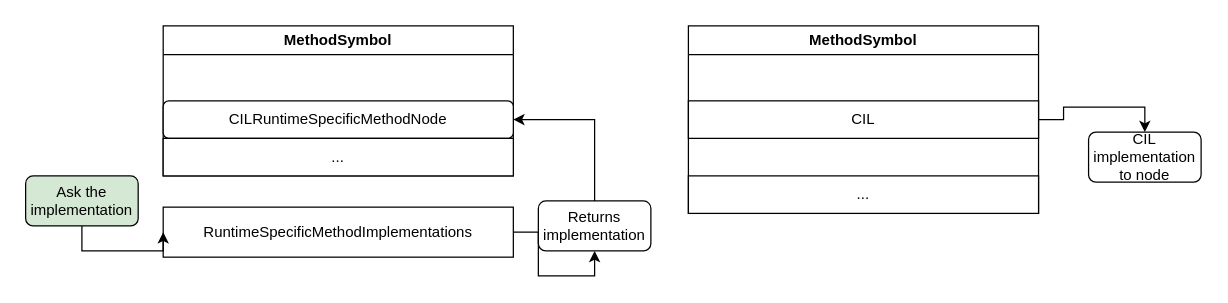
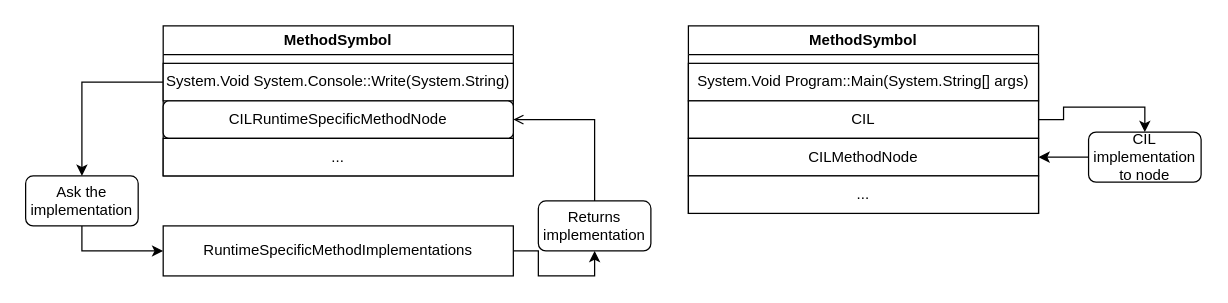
none -> (338, 82)
none -> (863, 82)
none -> (82, 85)
(523, 119) -> (520, 119)
none -> (863, 157)
none -> (1067, 157)
(82, 201) -> (82, 201)
(338, 232) -> (338, 251)
